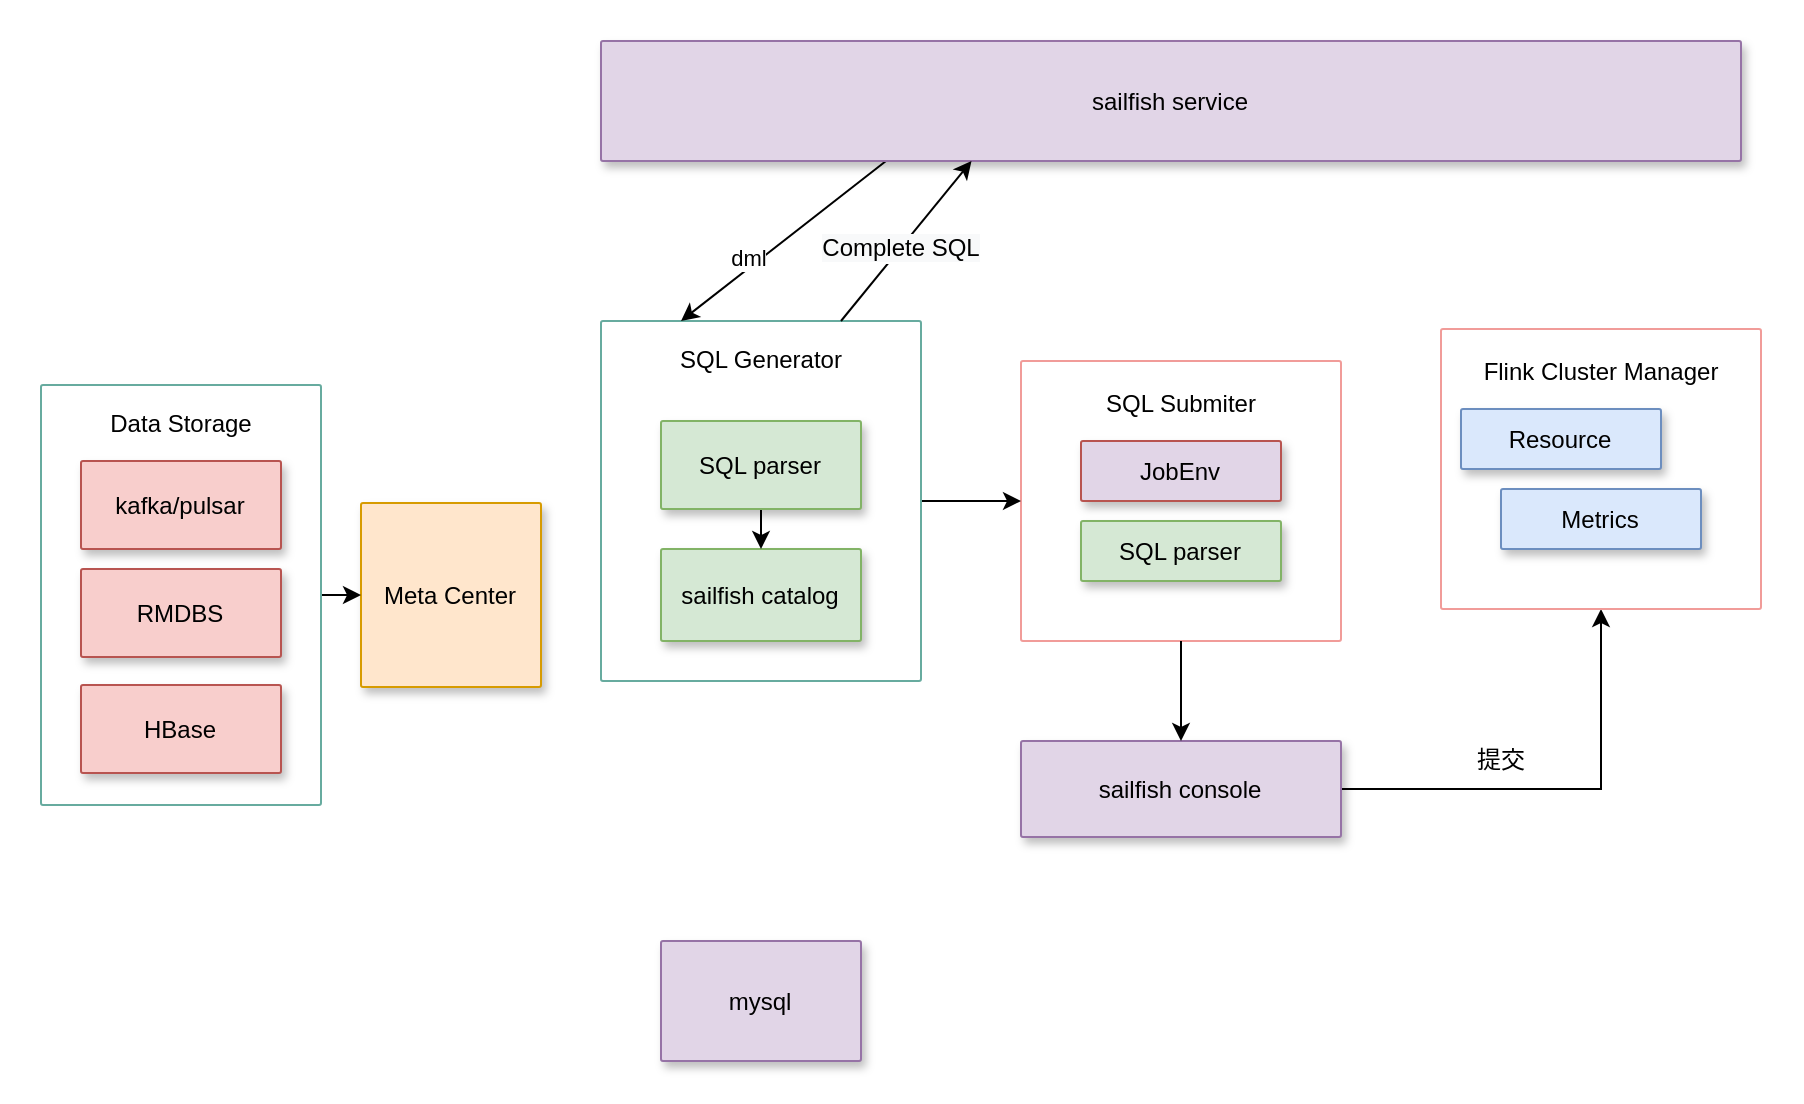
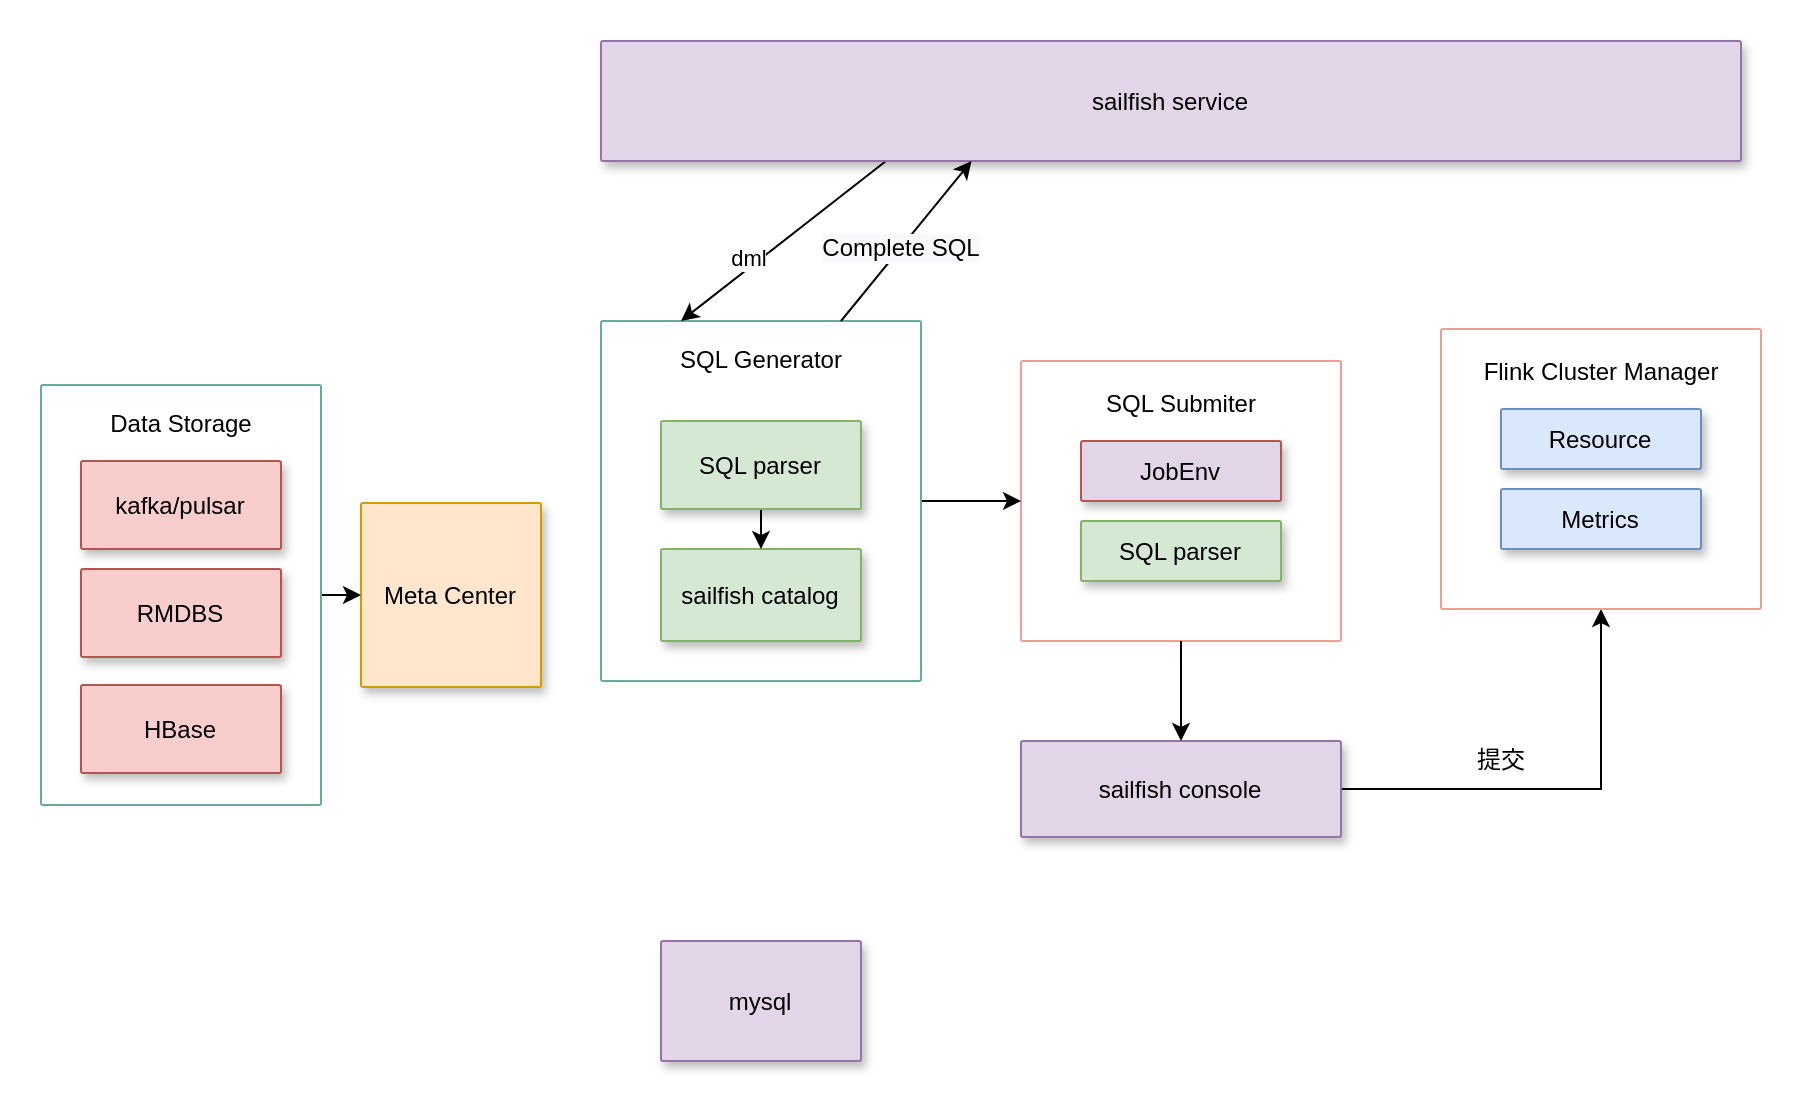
(1561, 439) -> (1601, 439)
